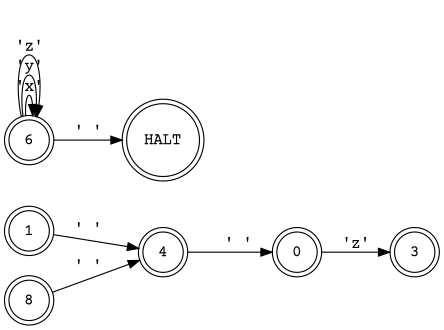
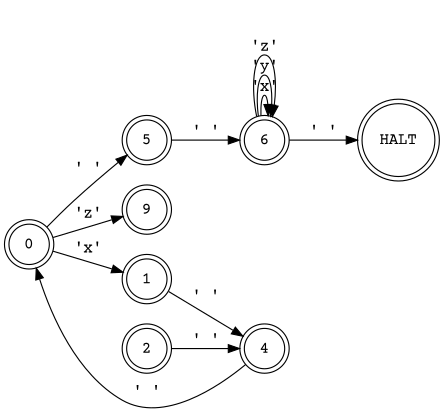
none -> (147, 140)
(415, 252) -> (147, 210)
none -> (82, 260)
(29, 300) -> (147, 349)
